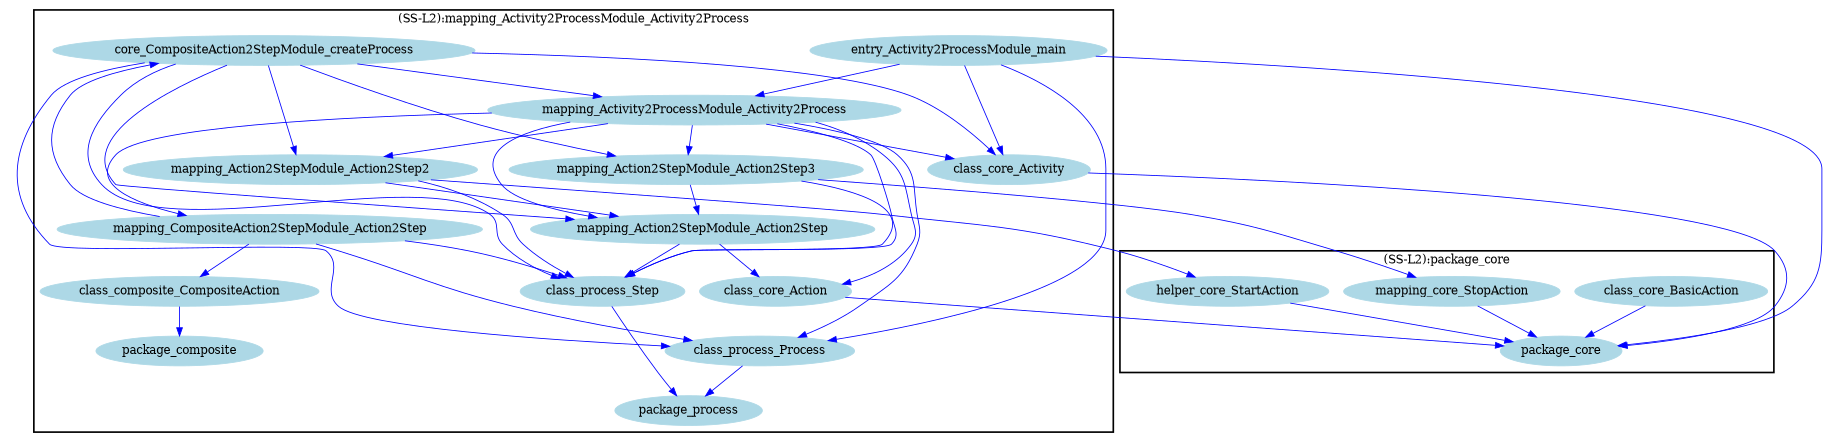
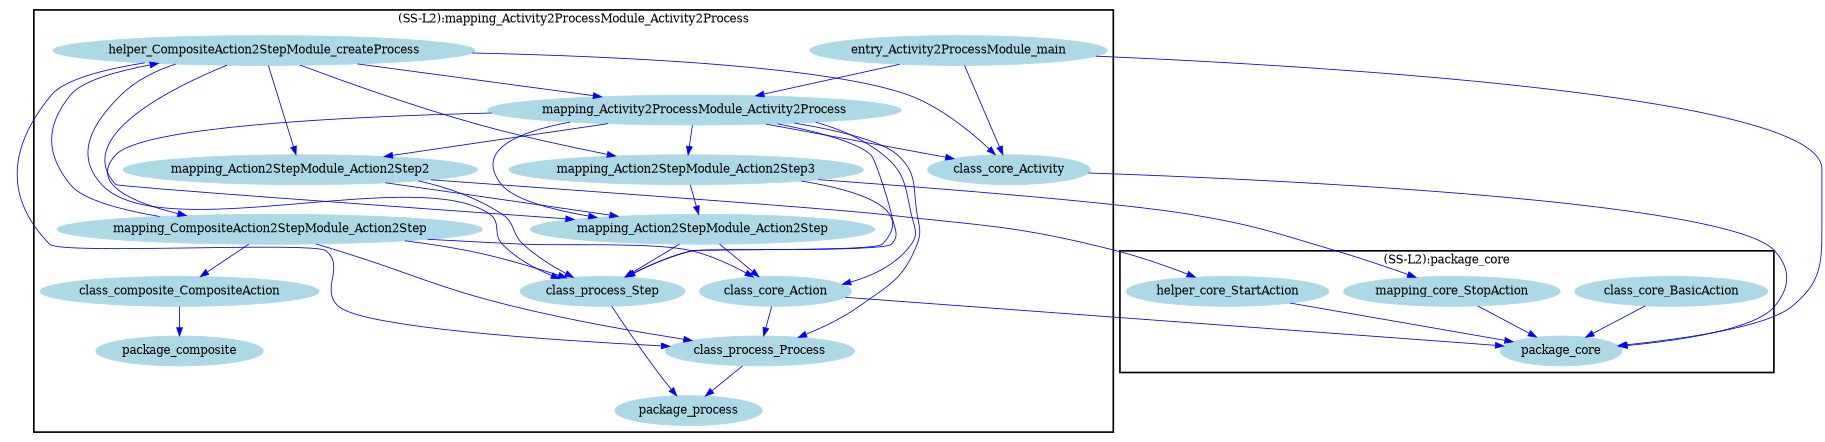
(264, 50) -> (264, 50)
none -> (589, 245)
(1083, 264) -> (769, 317)
